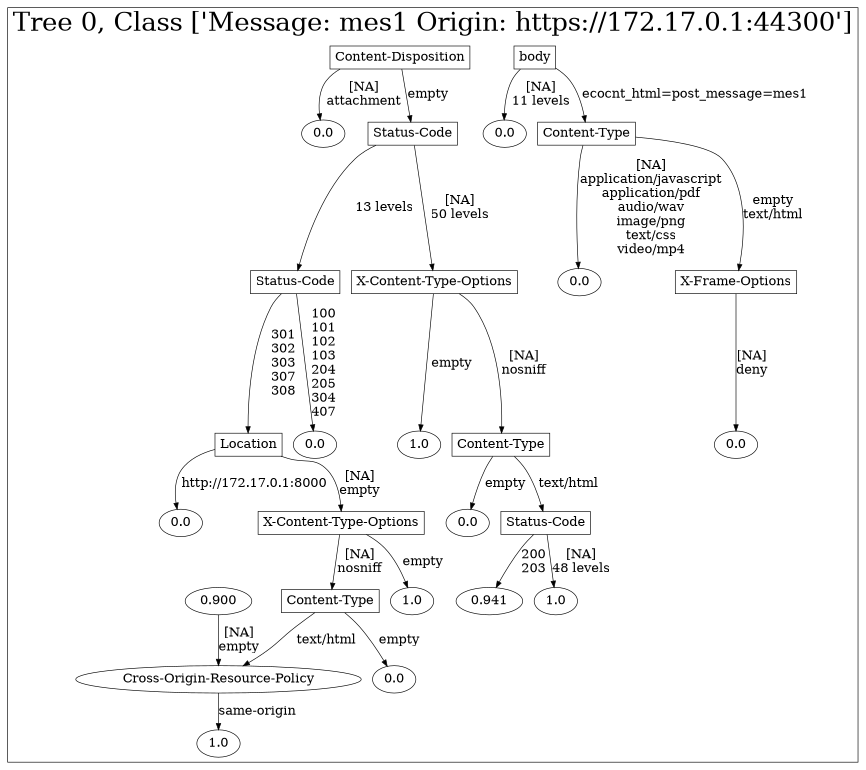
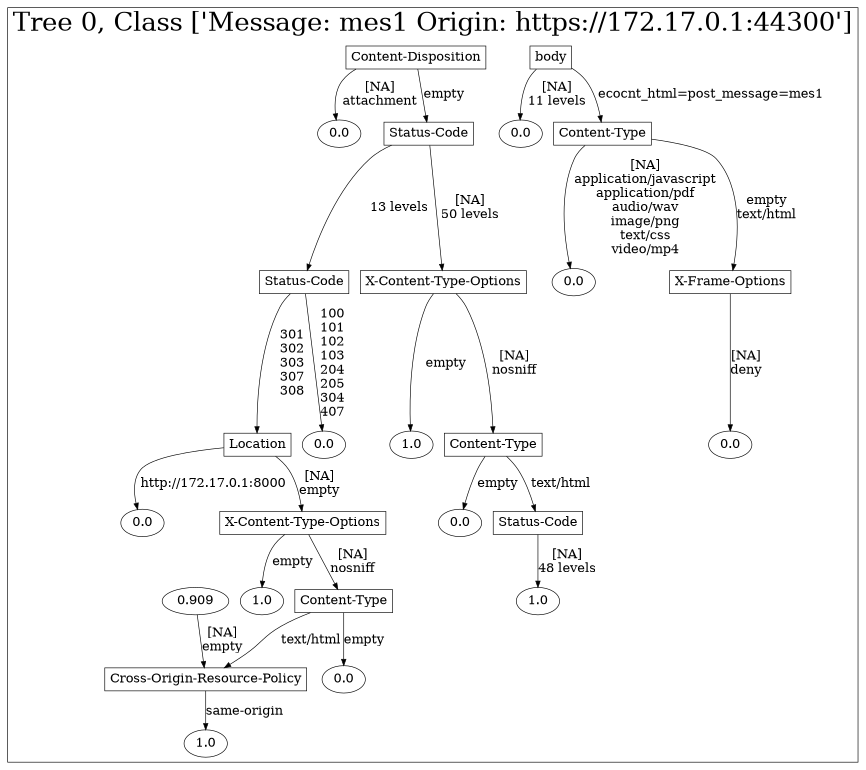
(218, 601) -> (195, 601)
(489, 601) -> none
(218, 679) -> (206, 679)
